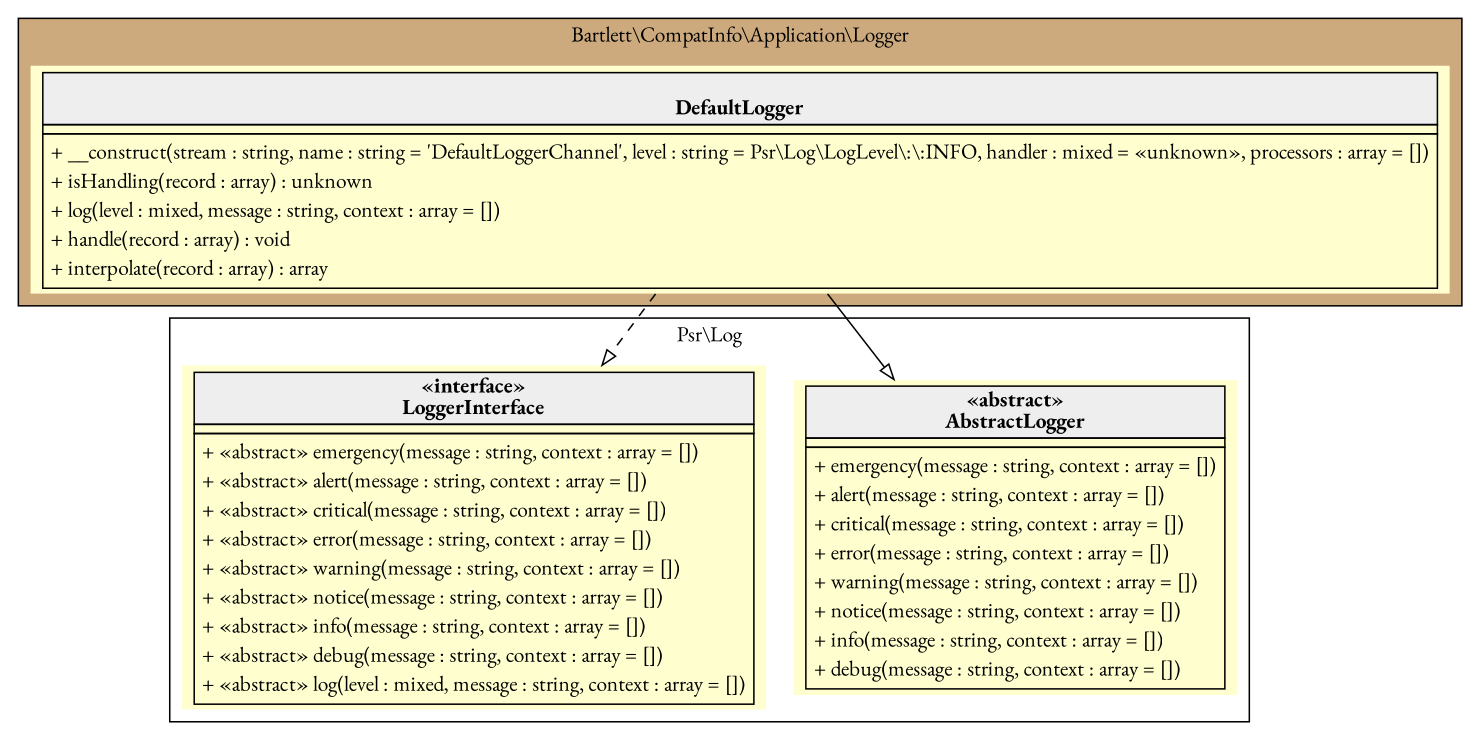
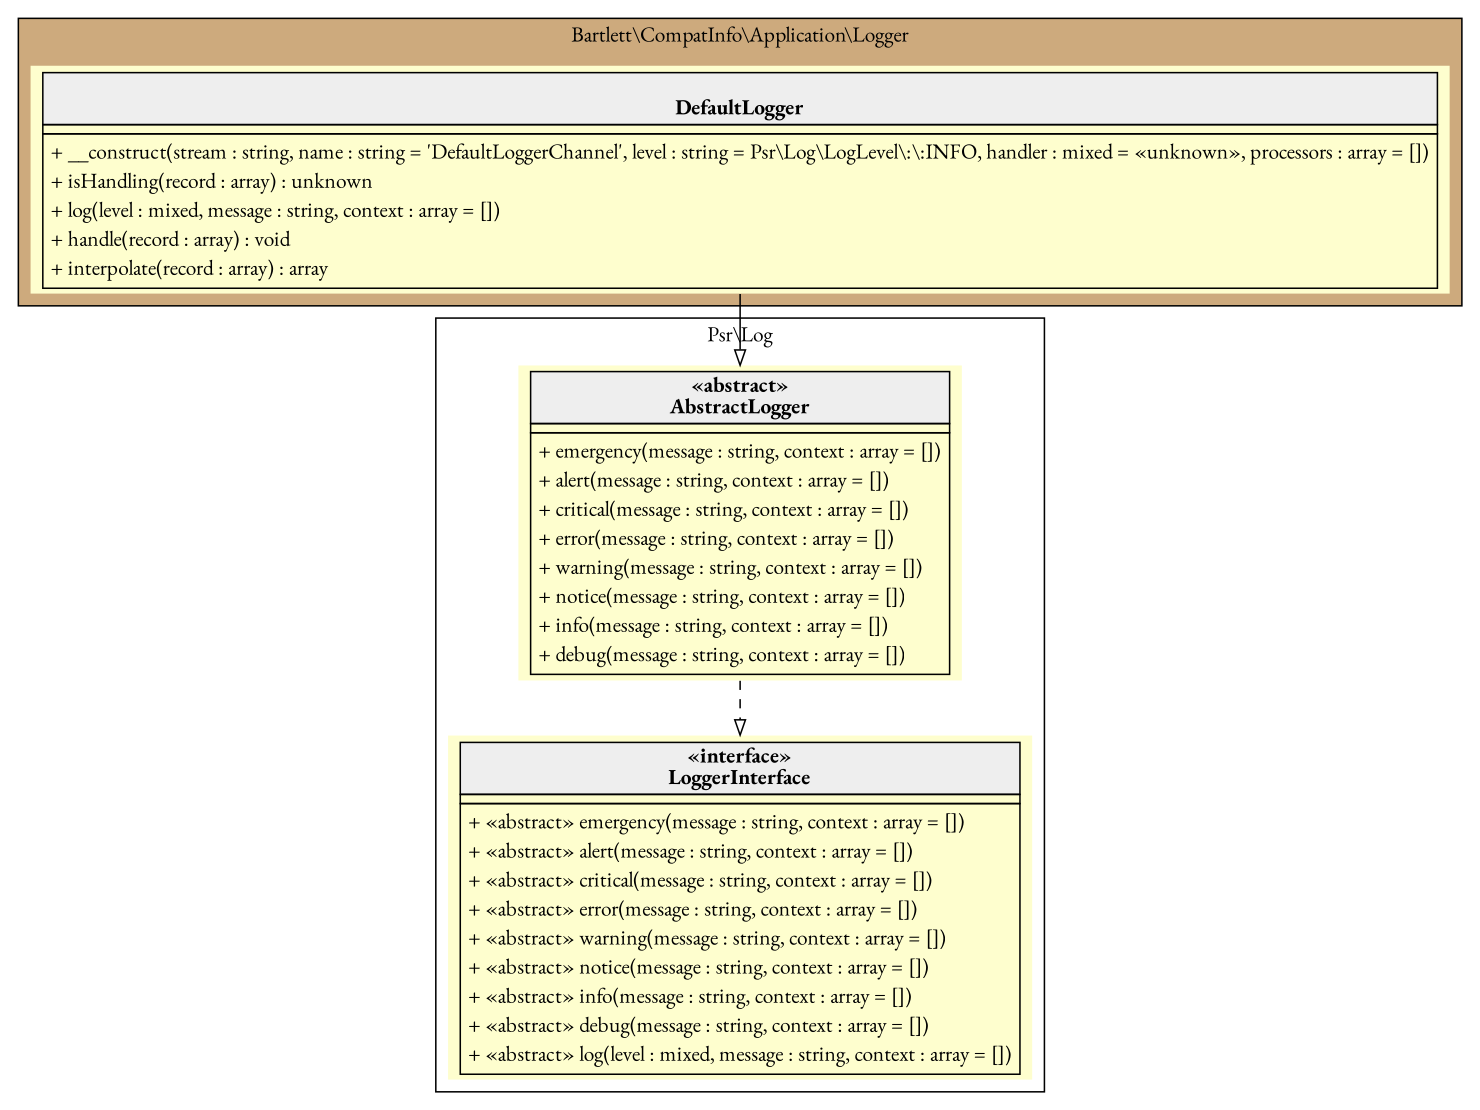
(630, 328) -> (740, 700)
